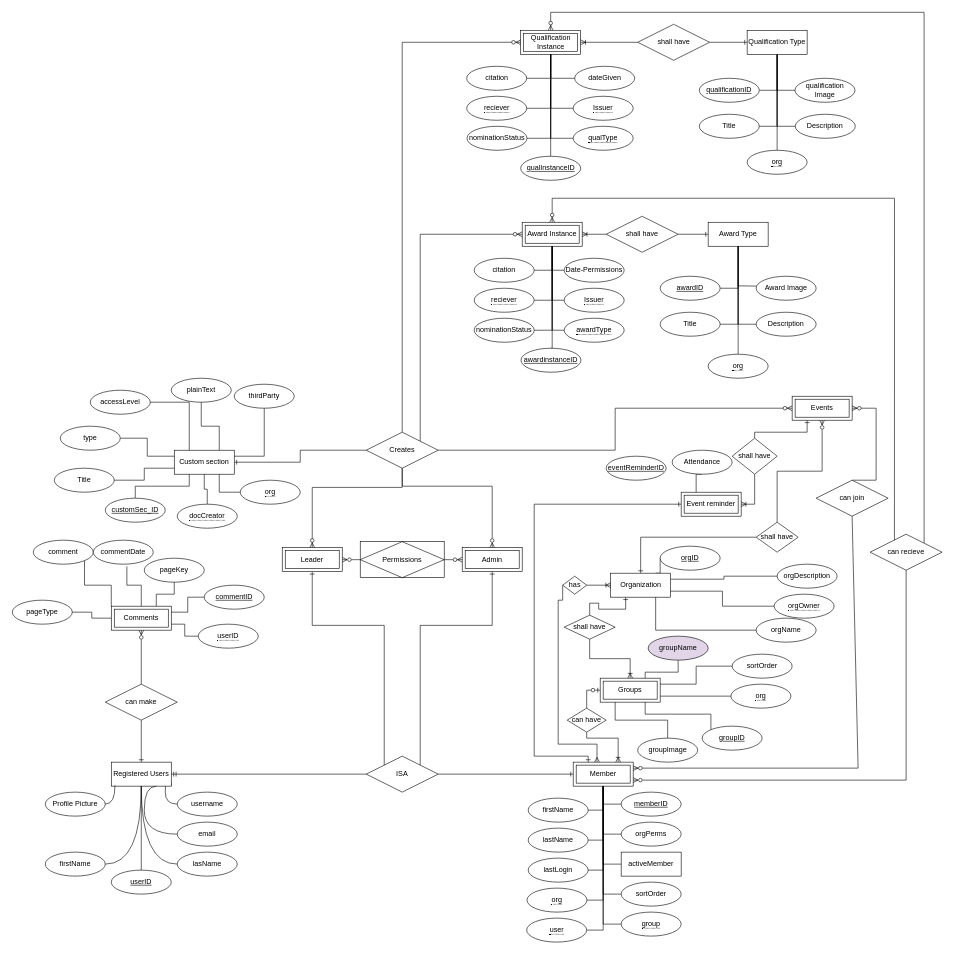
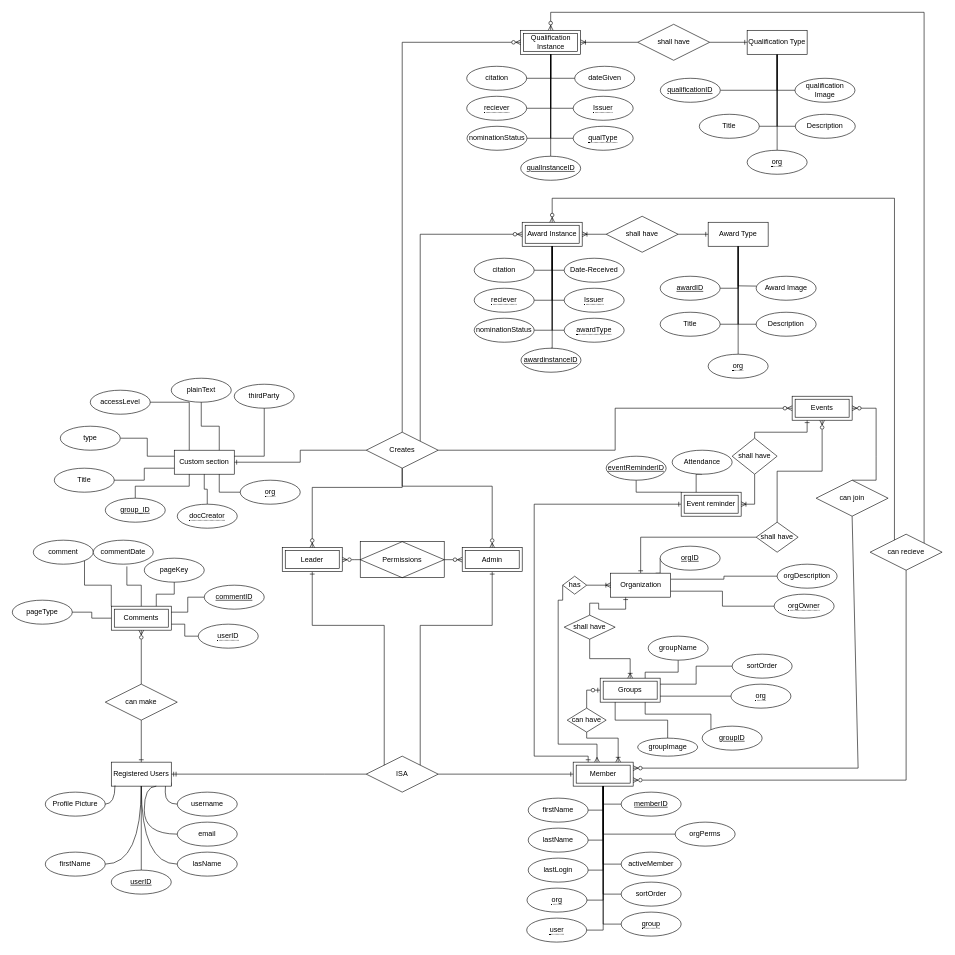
(729, 90) -> (690, 90)
(594, 270) -> (594, 270)
none -> (652, 492)
(135, 510) -> (135, 510)
(690, 630) -> none
(786, 630) -> none
(678, 648) -> (678, 648)
(668, 750) -> (668, 747)
(651, 834) -> (705, 834)
(651, 864) -> (651, 864)
